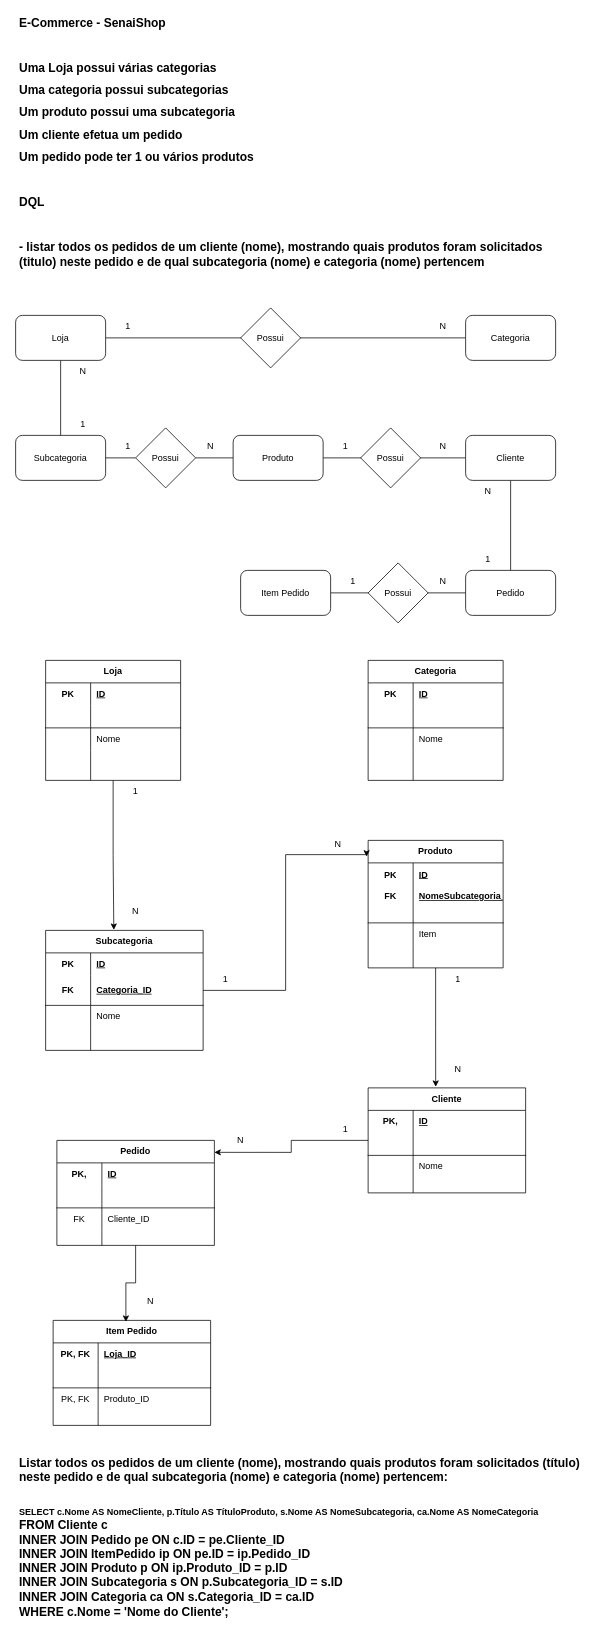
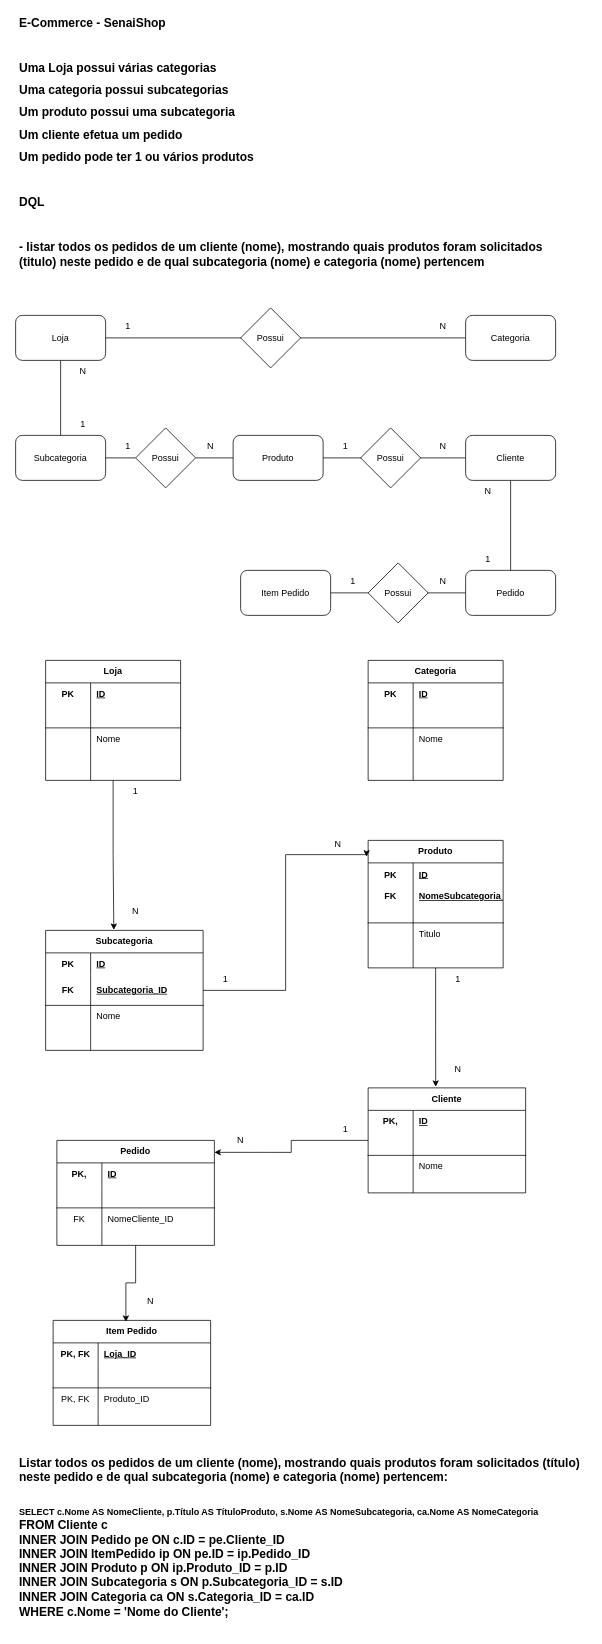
(429, 934) -> (432, 934)
(125, 990) -> (133, 990)
(130, 1219) -> (141, 1219)
